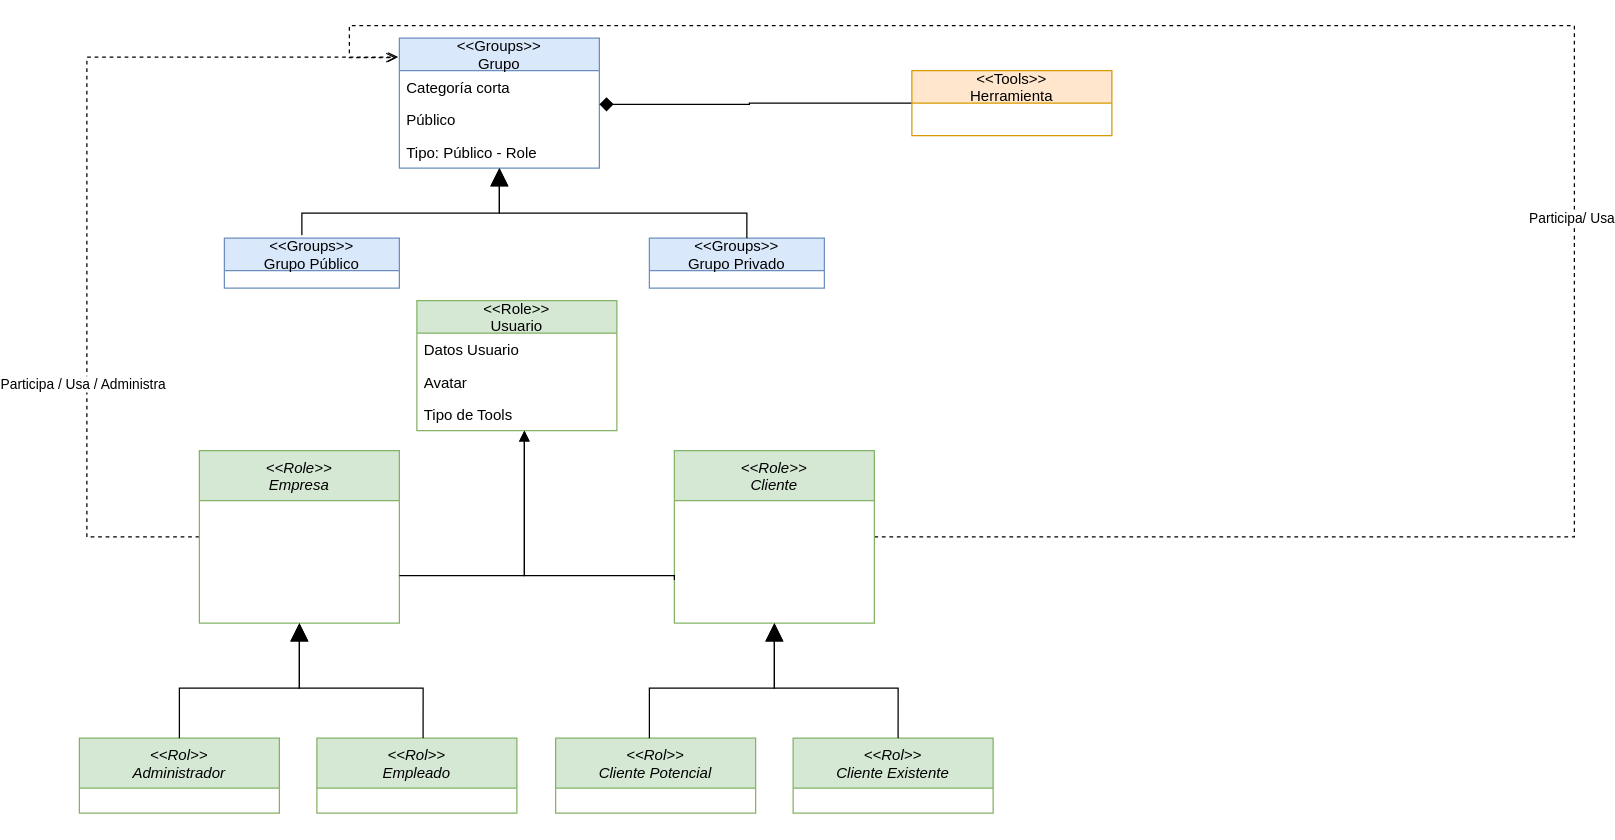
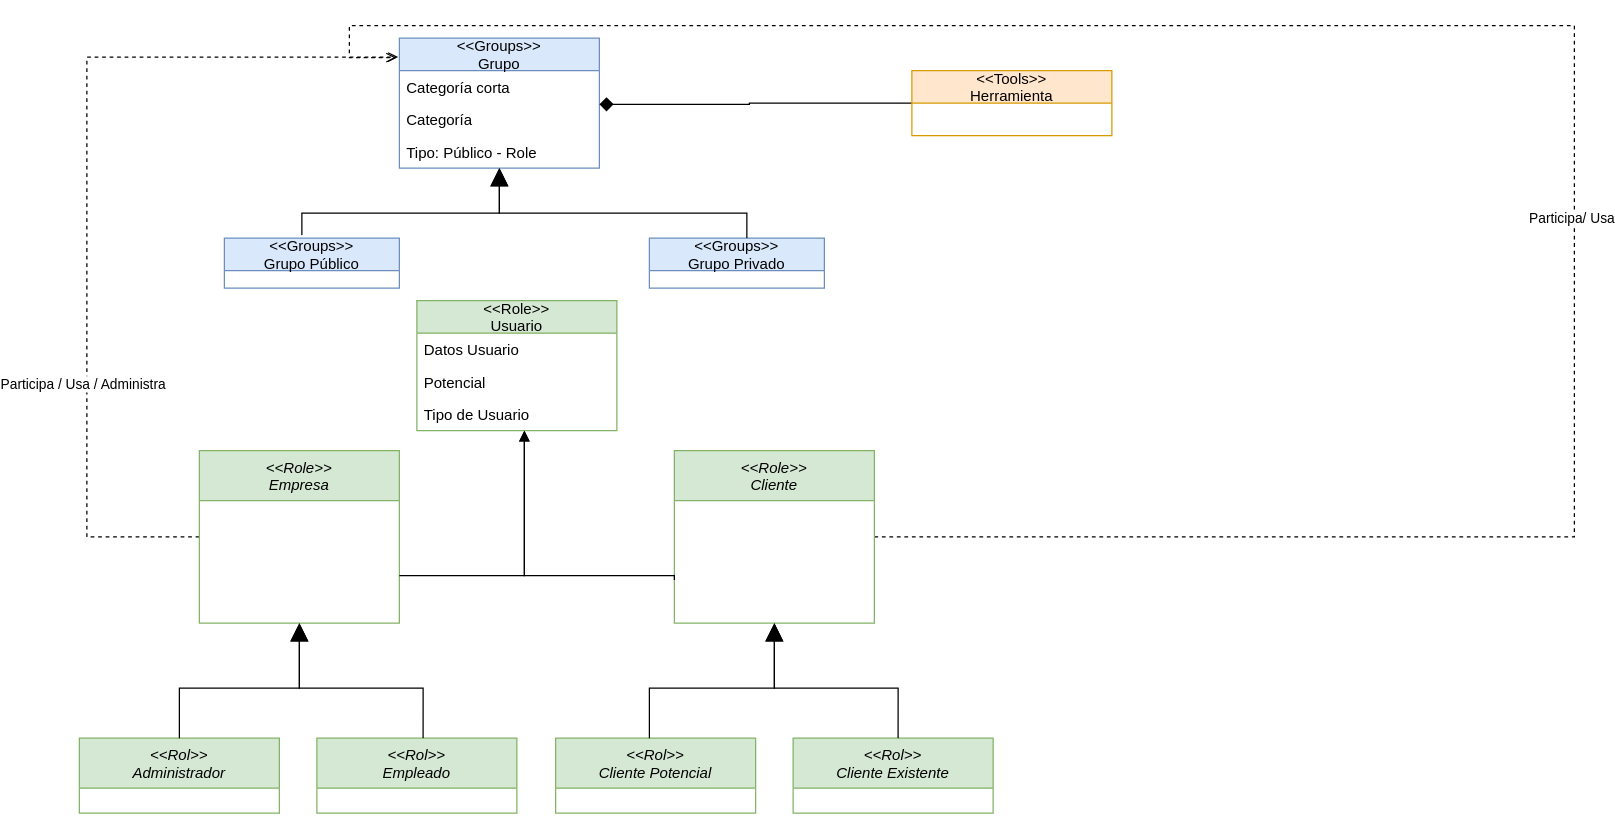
(432, 120) -> (444, 120)
(449, 383) -> (458, 383)
(471, 415) -> (479, 415)
